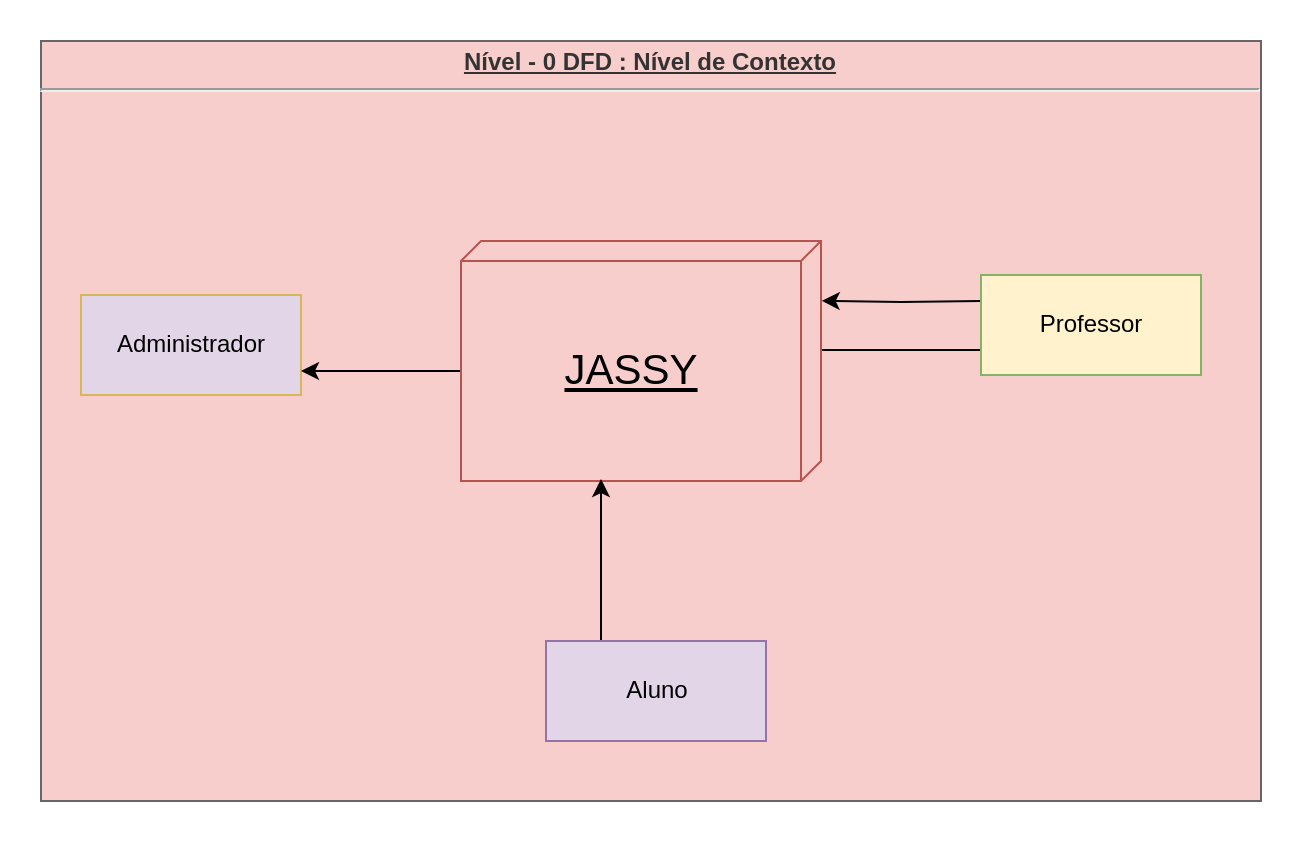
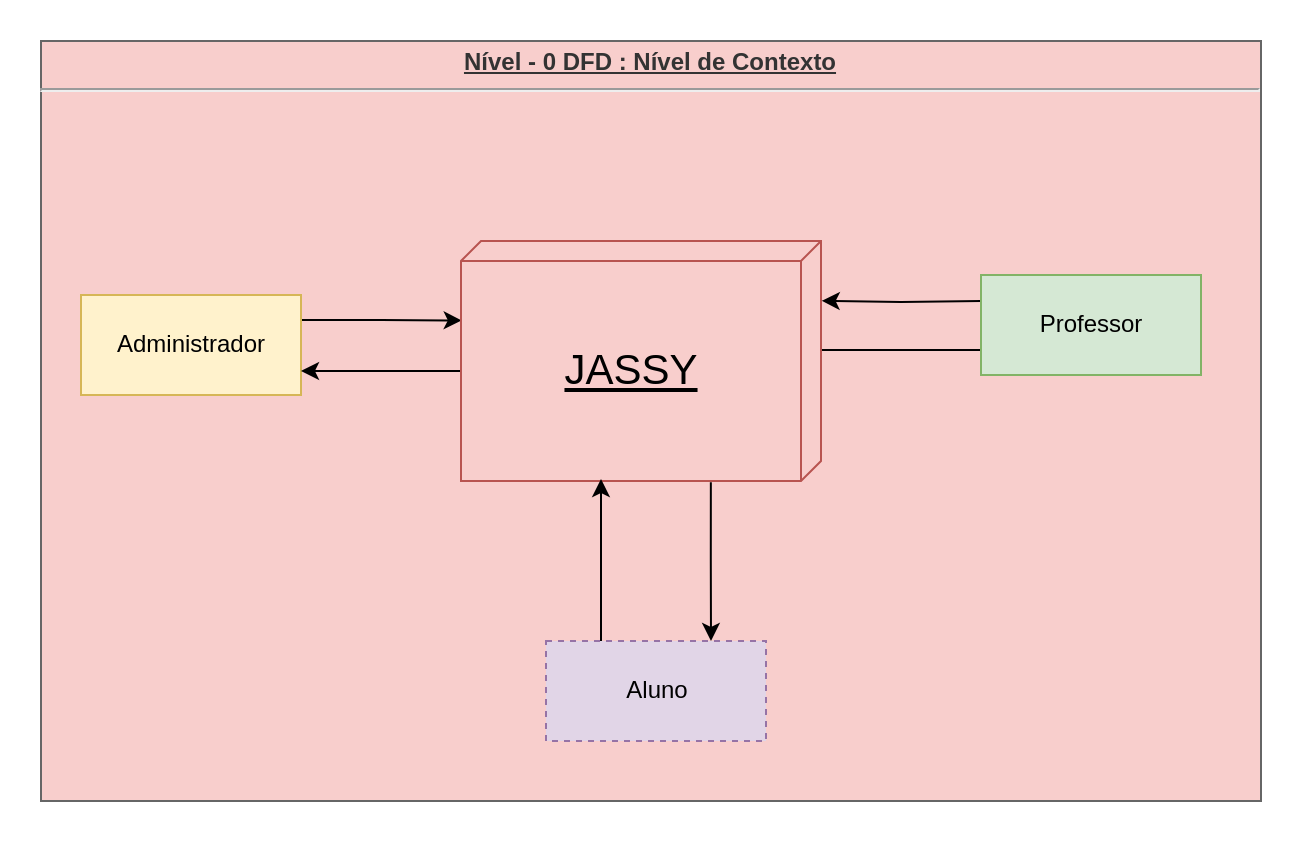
none -> (374, 320)
(1091, 325) -> (1091, 325)
(191, 345) -> (191, 345)
none -> (711, 555)
(656, 691) -> (656, 691)
